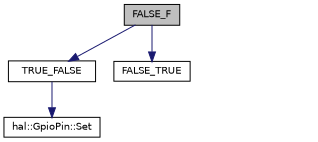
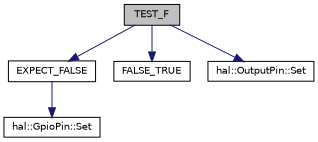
(152, 15) -> (152, 15)
(52, 71) -> (52, 71)
none -> (261, 71)
